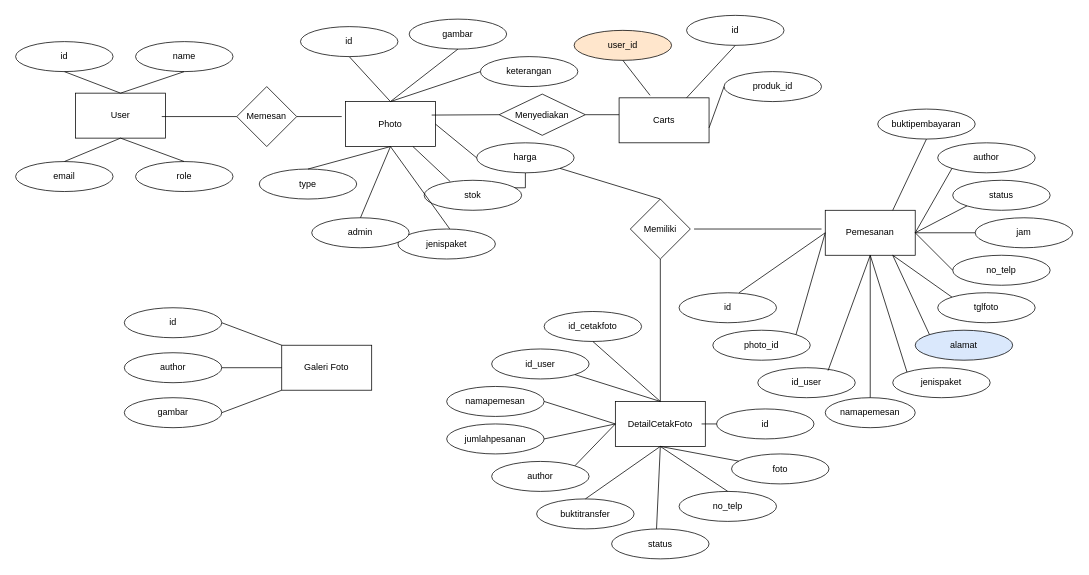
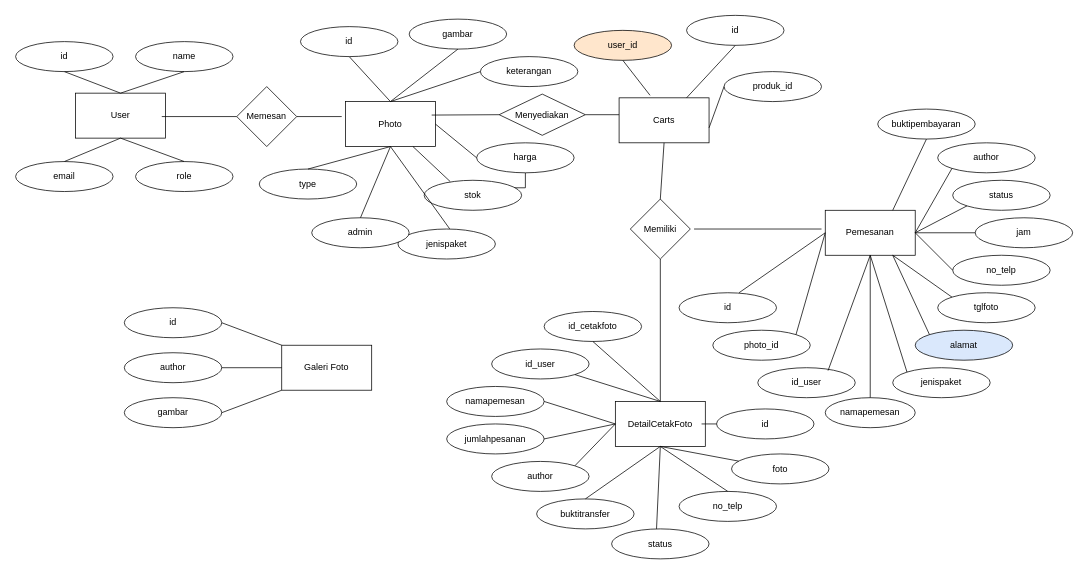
(610, 184) -> (662, 171)
